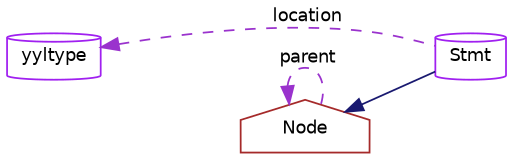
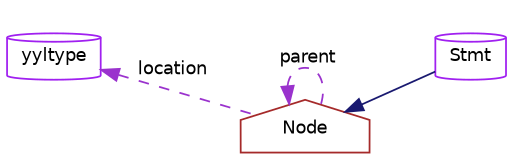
(277, 28) -> (187, 95)
